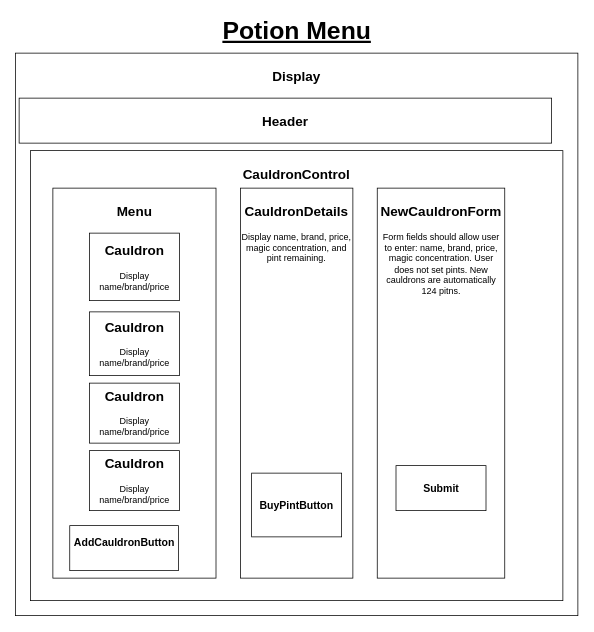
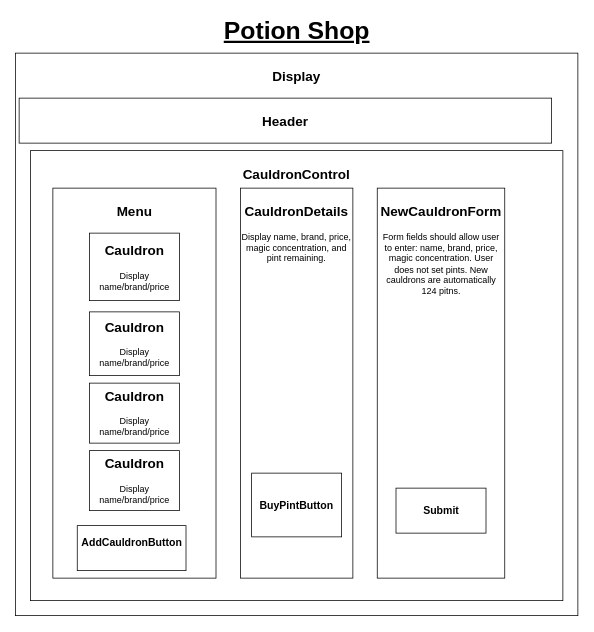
(297, 30) -> (297, 30)
(441, 488) -> (441, 510)
(124, 548) -> (132, 548)
